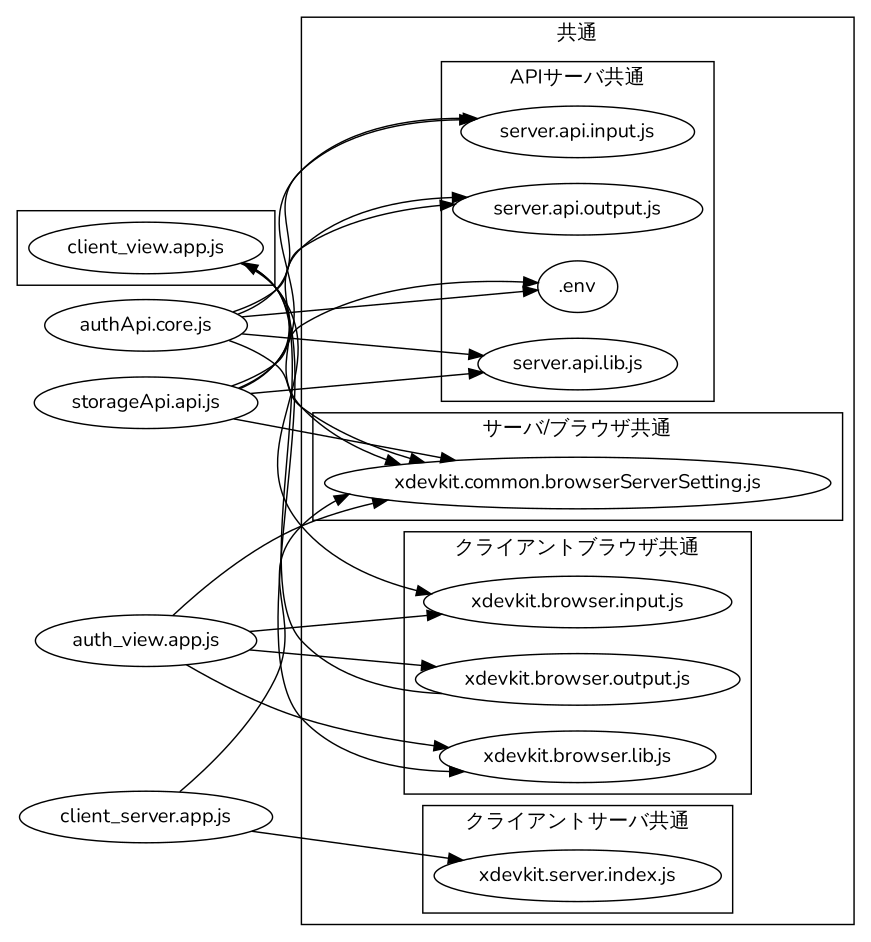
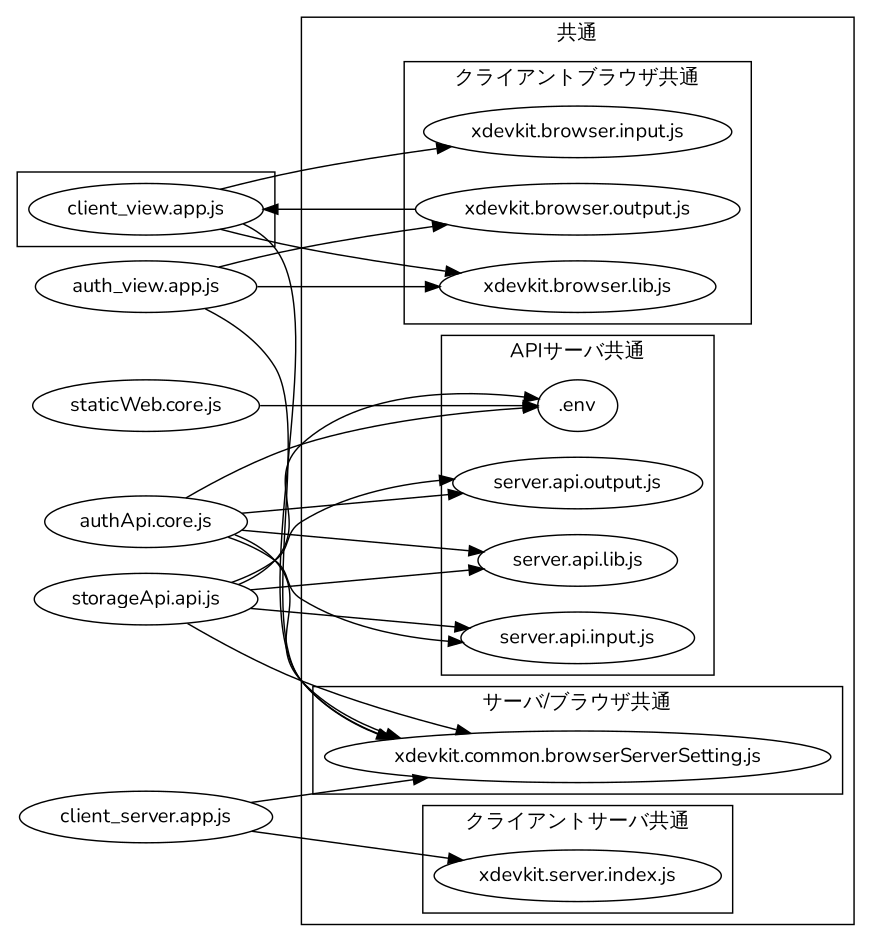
none -> (146, 406)
(338, 623) -> none
